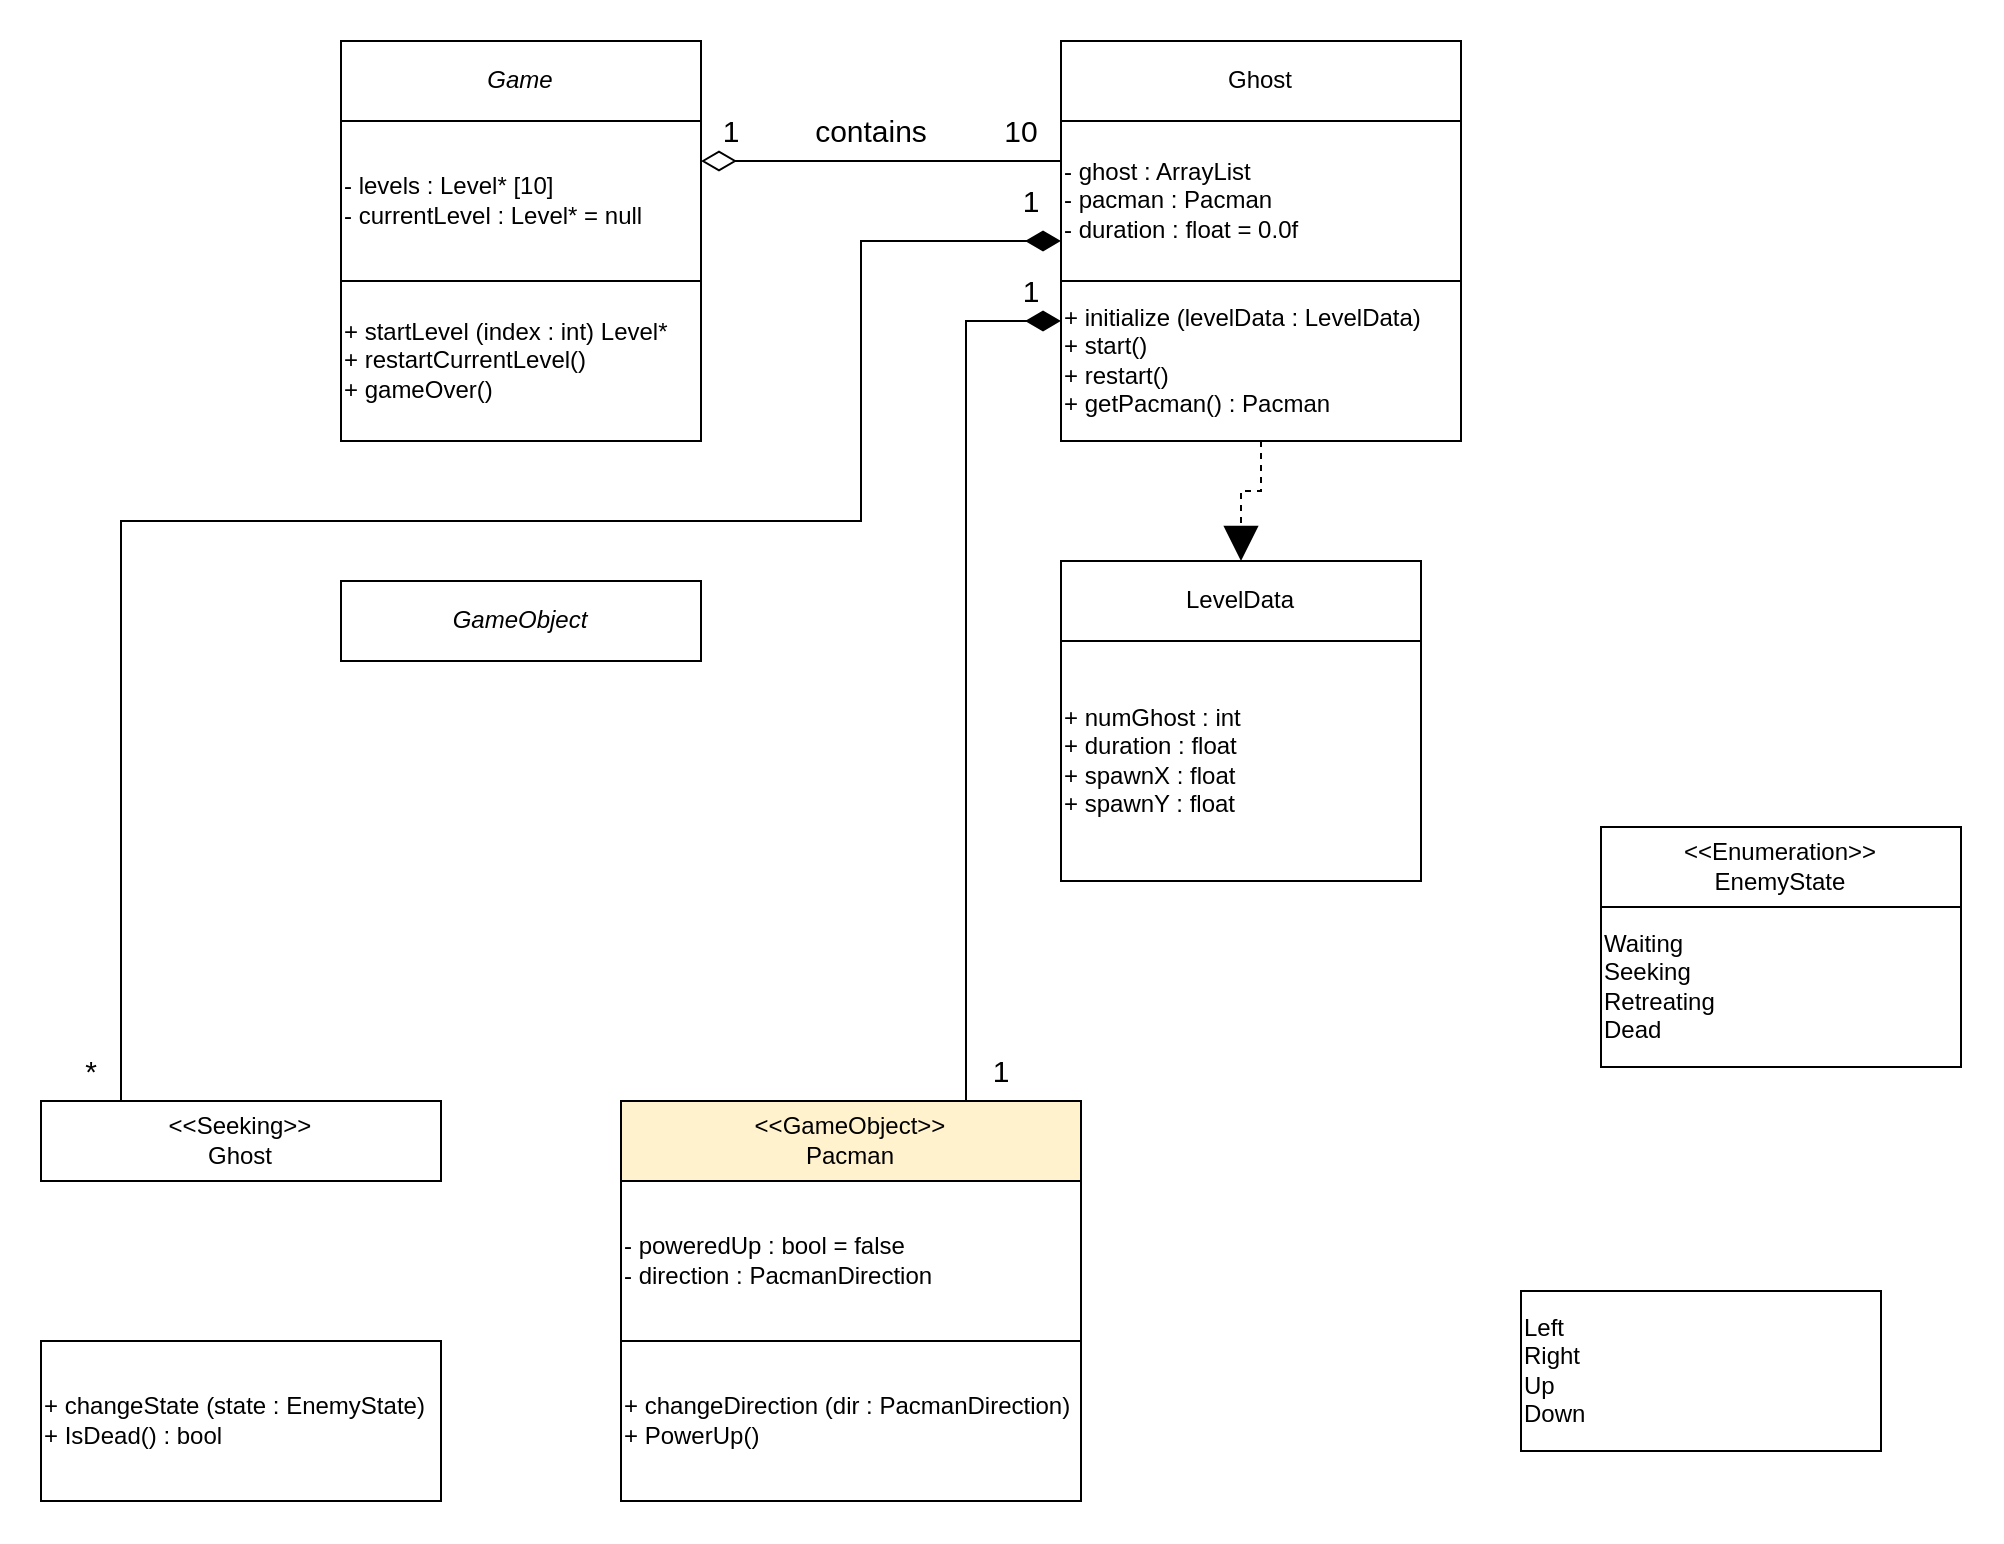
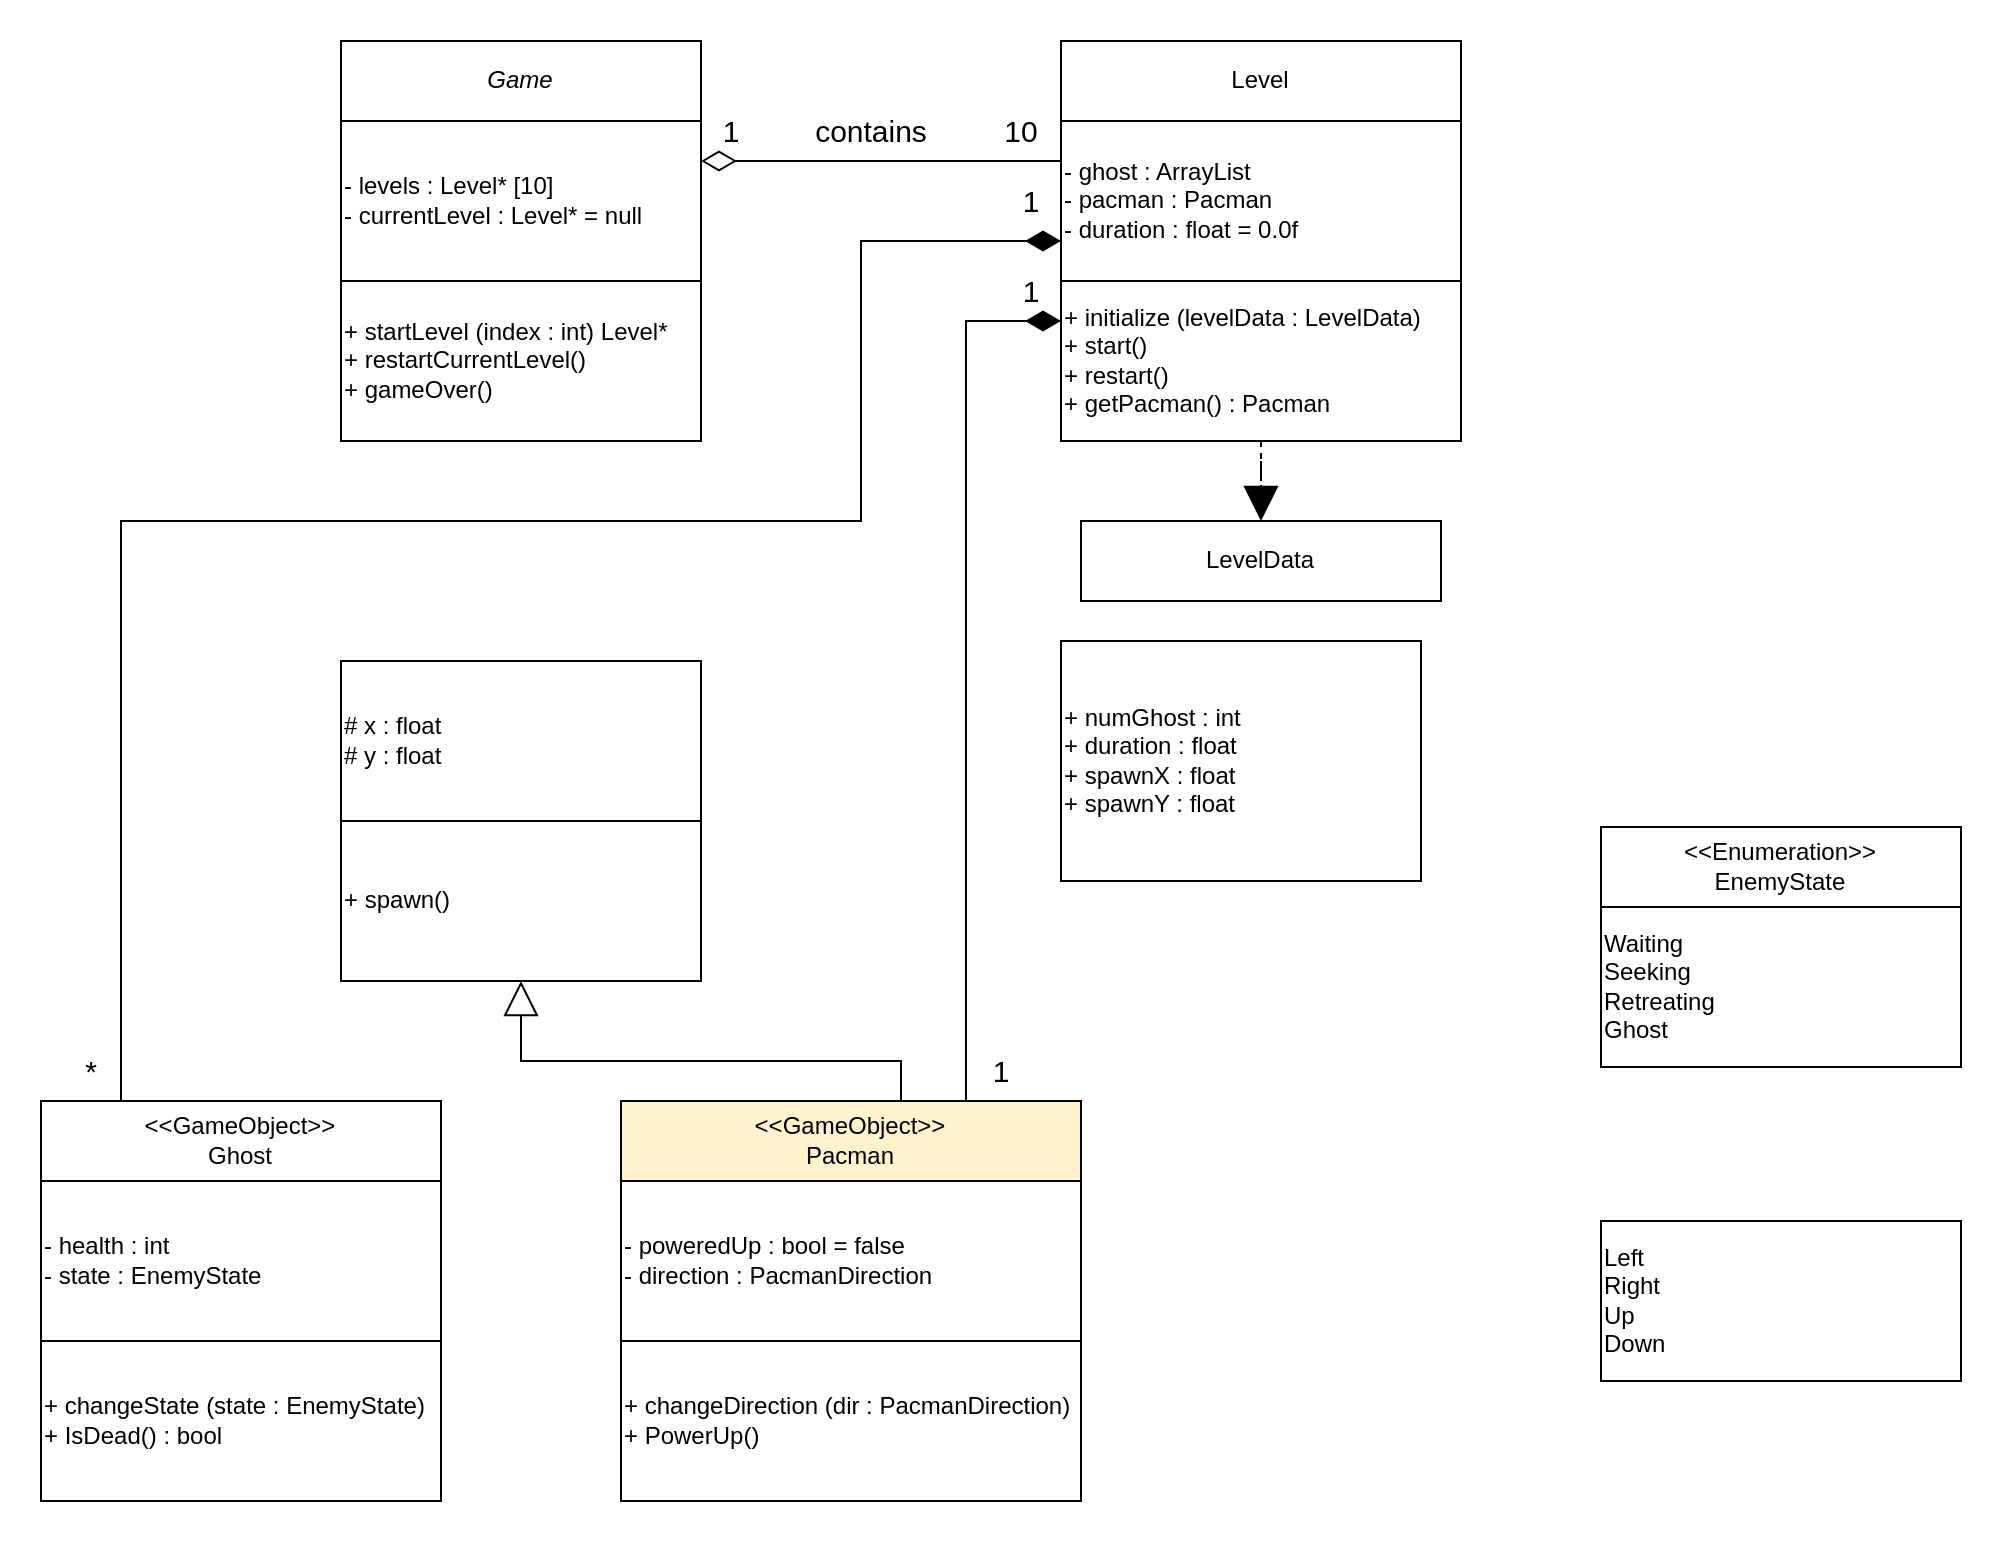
(1261, 81) -> (1261, 81)
(1241, 601) -> (1261, 561)
(521, 621) -> none
none -> (521, 741)
none -> (521, 901)
(1669, 987) -> (1669, 987)
none -> (709, 1061)
(241, 1141) -> (241, 1141)
none -> (241, 1261)
(1701, 1371) -> (1781, 1301)
